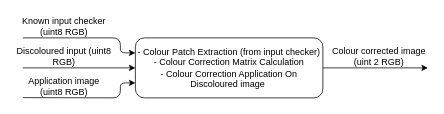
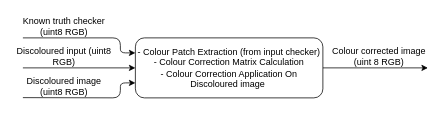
(64, 27) -> (64, 27)
(379, 57) -> (379, 57)
(64, 87) -> (64, 87)
